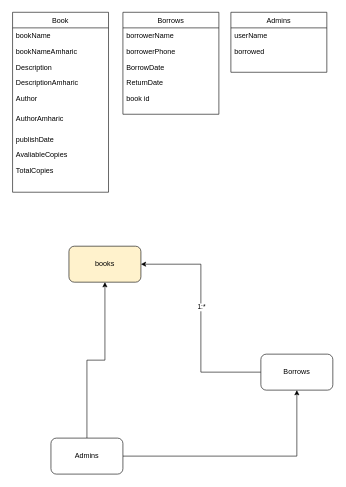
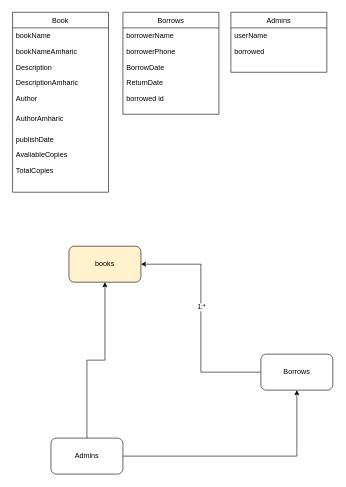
(138, 98) -> (146, 98)
